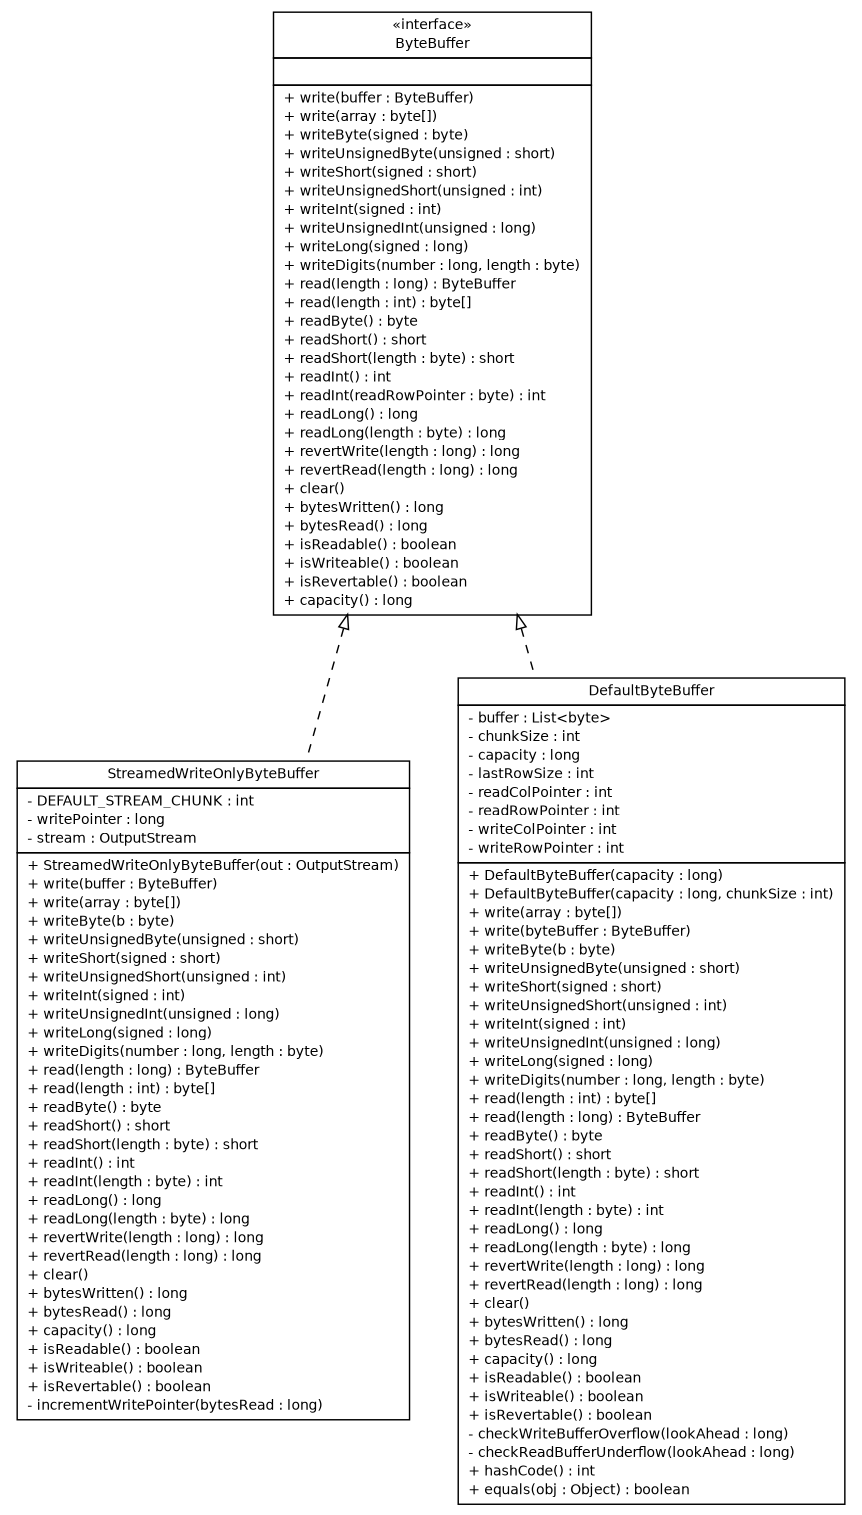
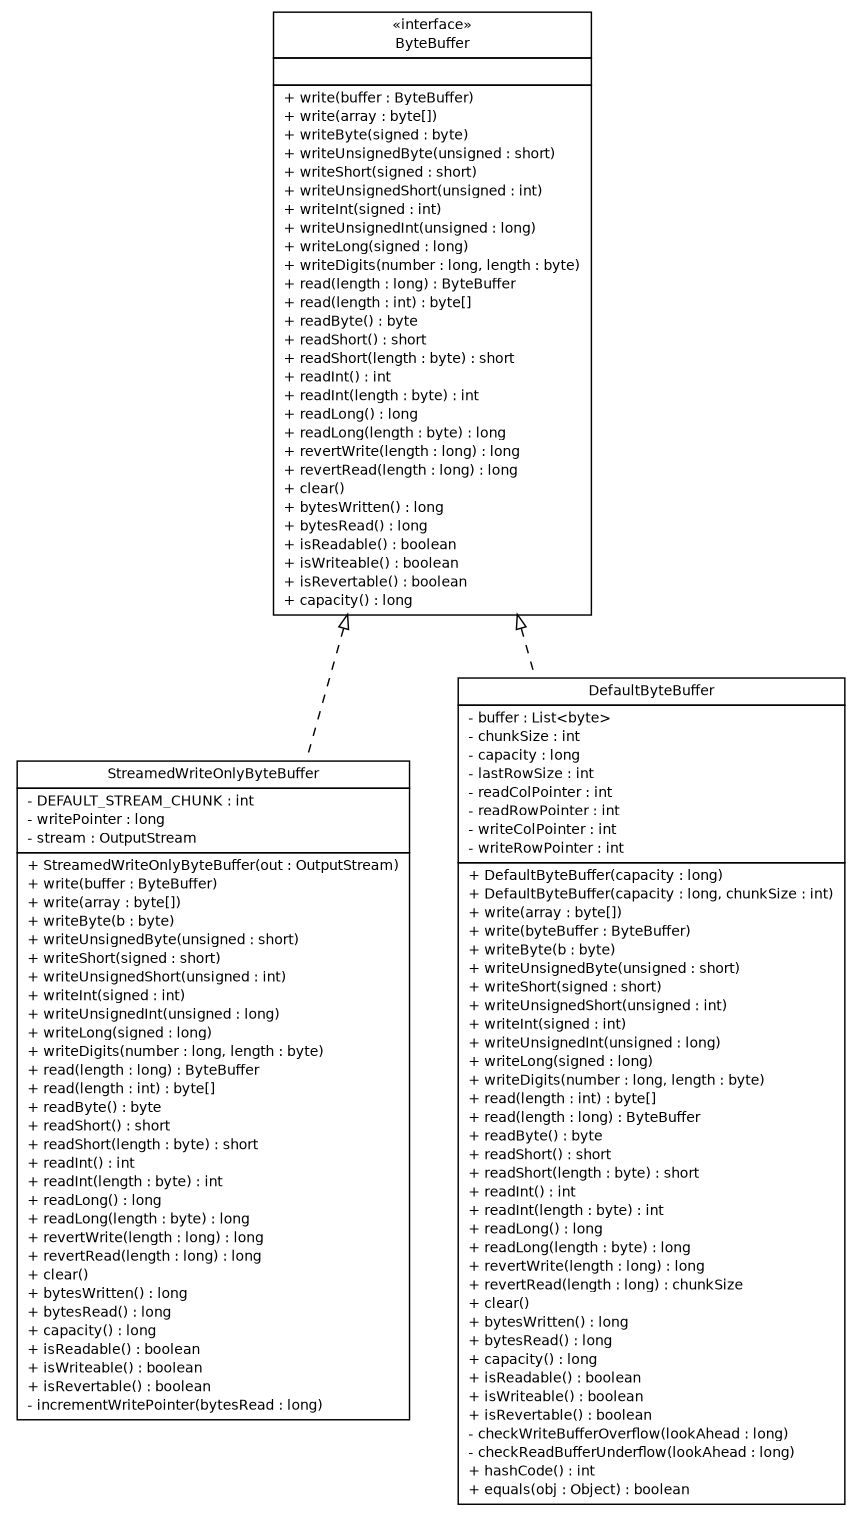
(415, 396) -> (382, 396)
(586, 1285) -> (606, 1285)
